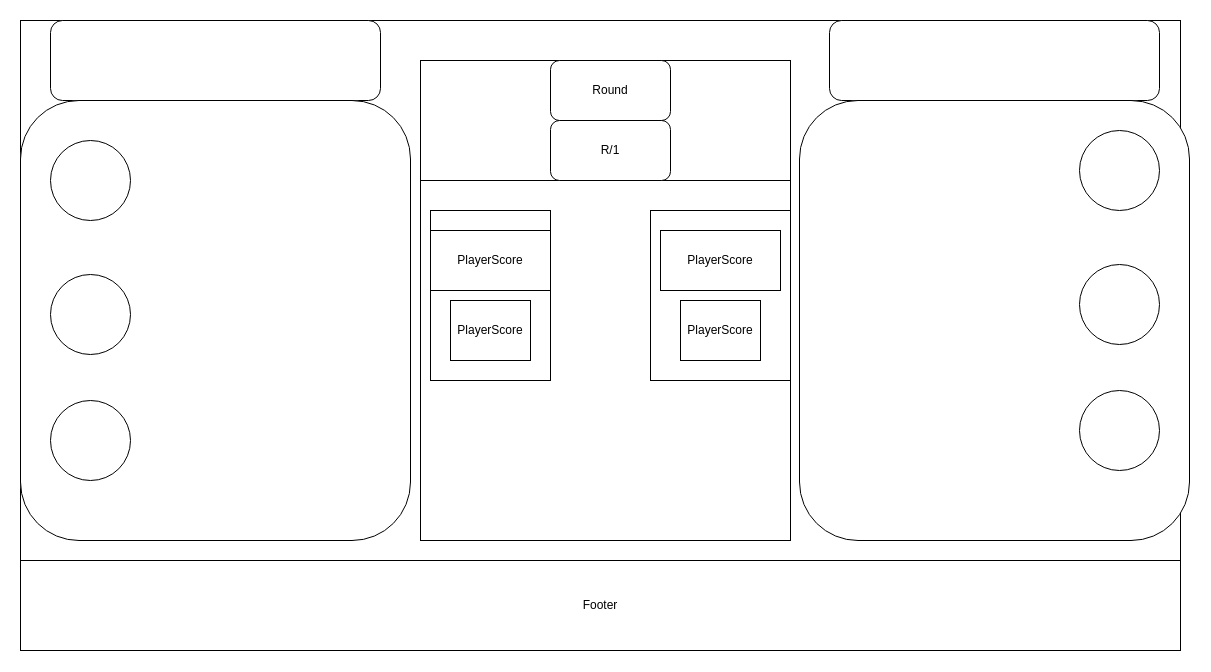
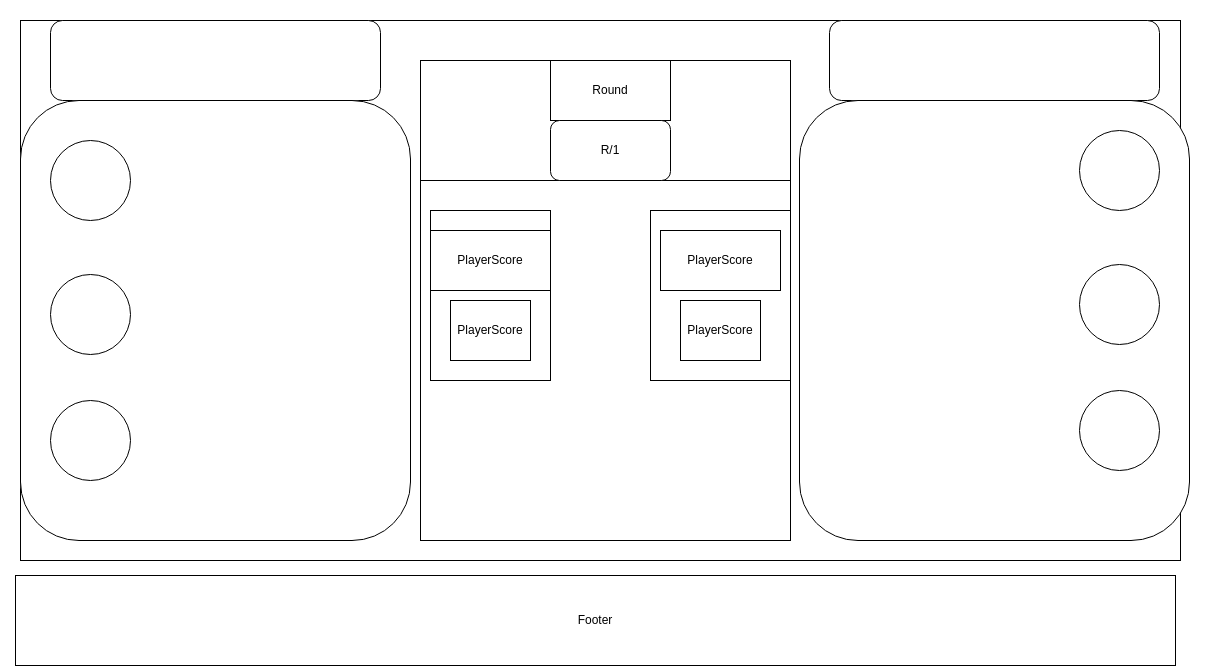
(611, 91) -> (611, 91)
(601, 606) -> (596, 621)
